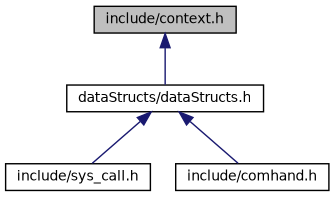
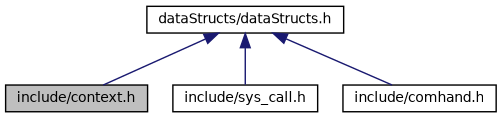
(165, 66) -> (154, 62)
